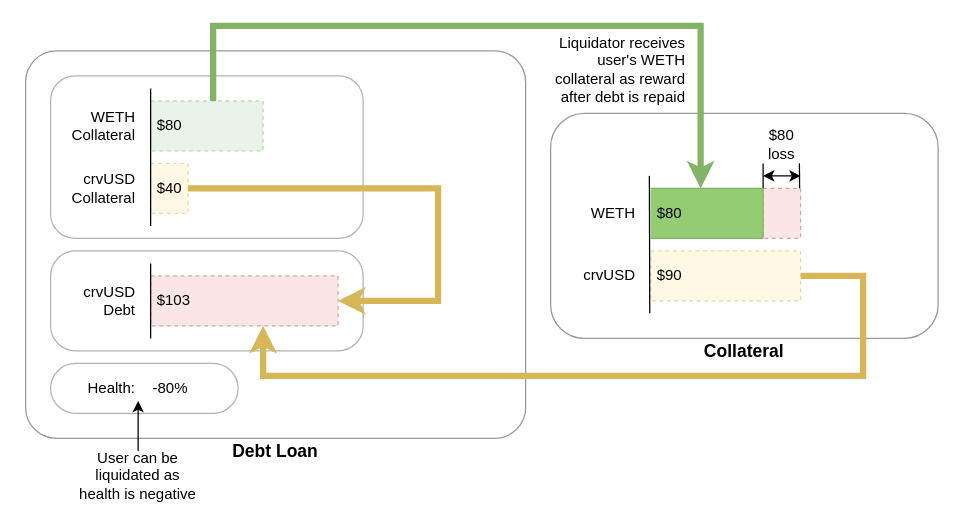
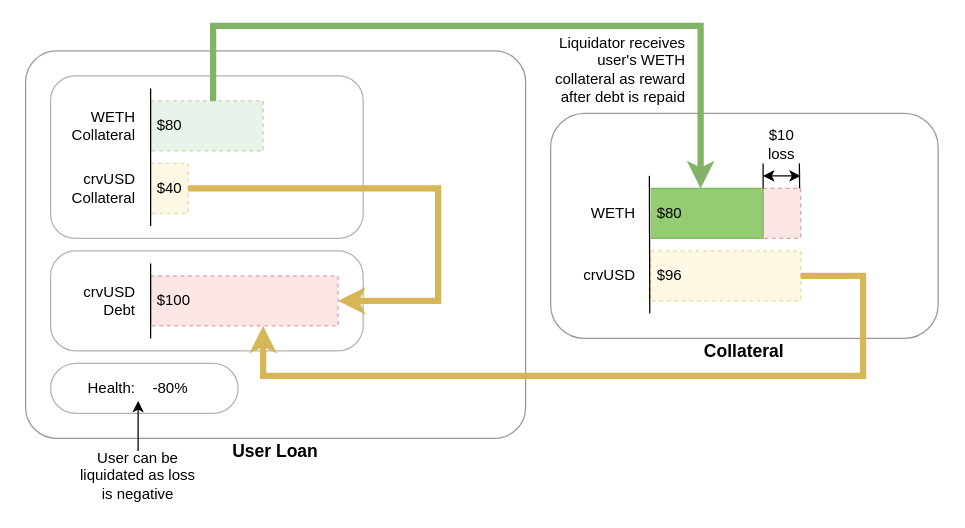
(782, 144) -> (782, 144)
(666, 276) -> (666, 276)
(170, 301) -> (170, 301)
(276, 451) -> (276, 451)
(138, 476) -> (138, 476)
